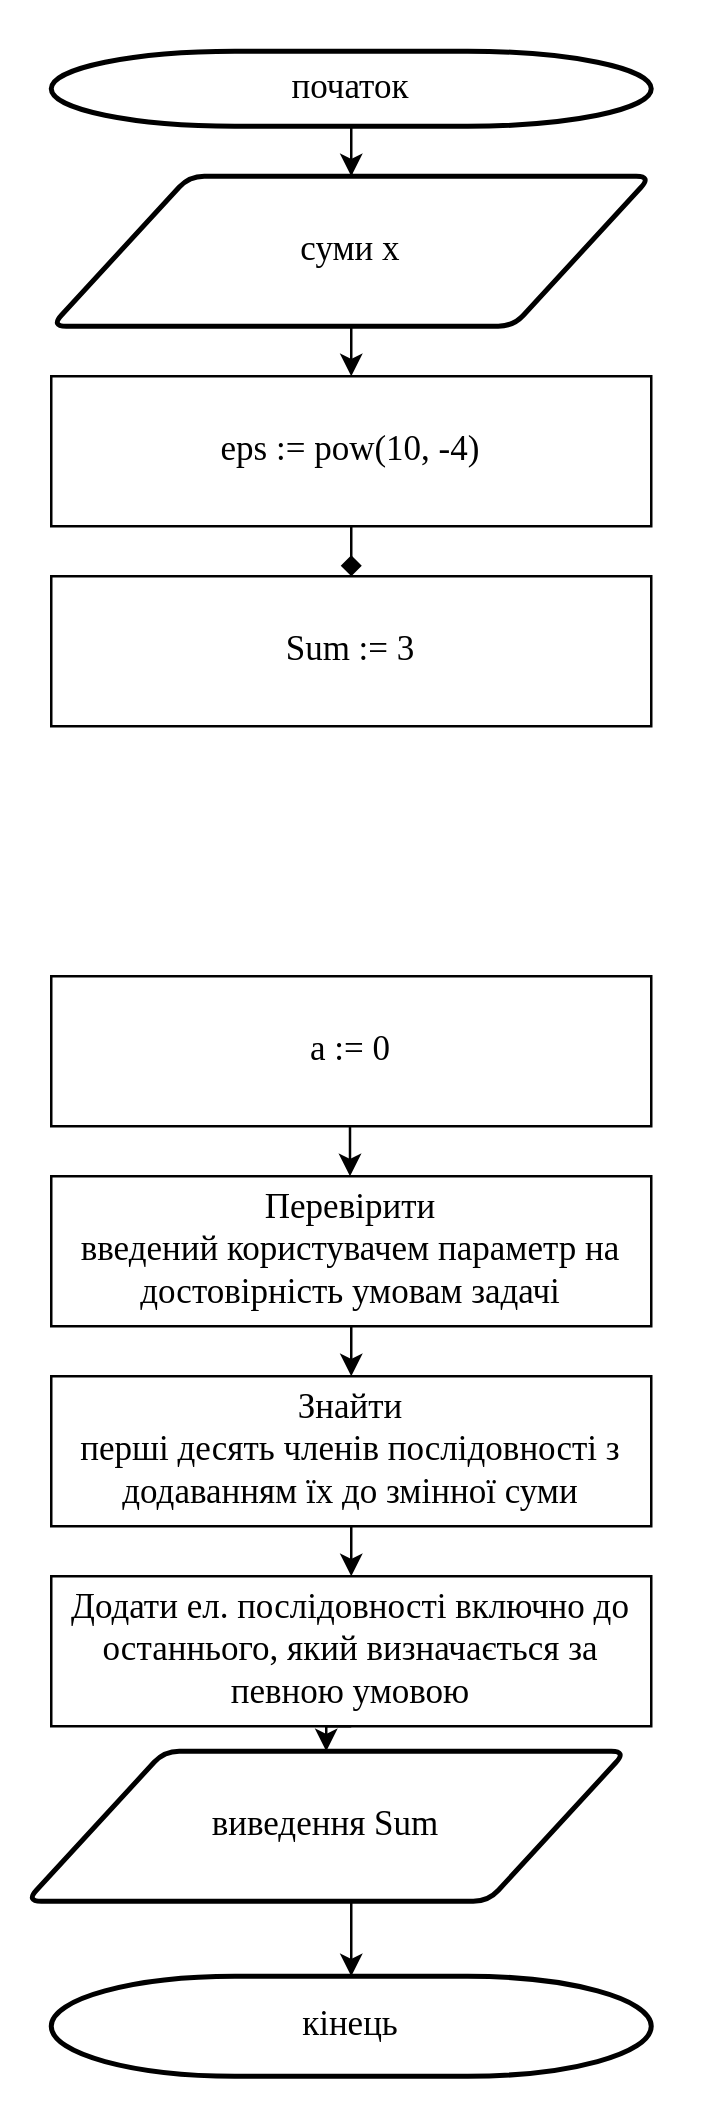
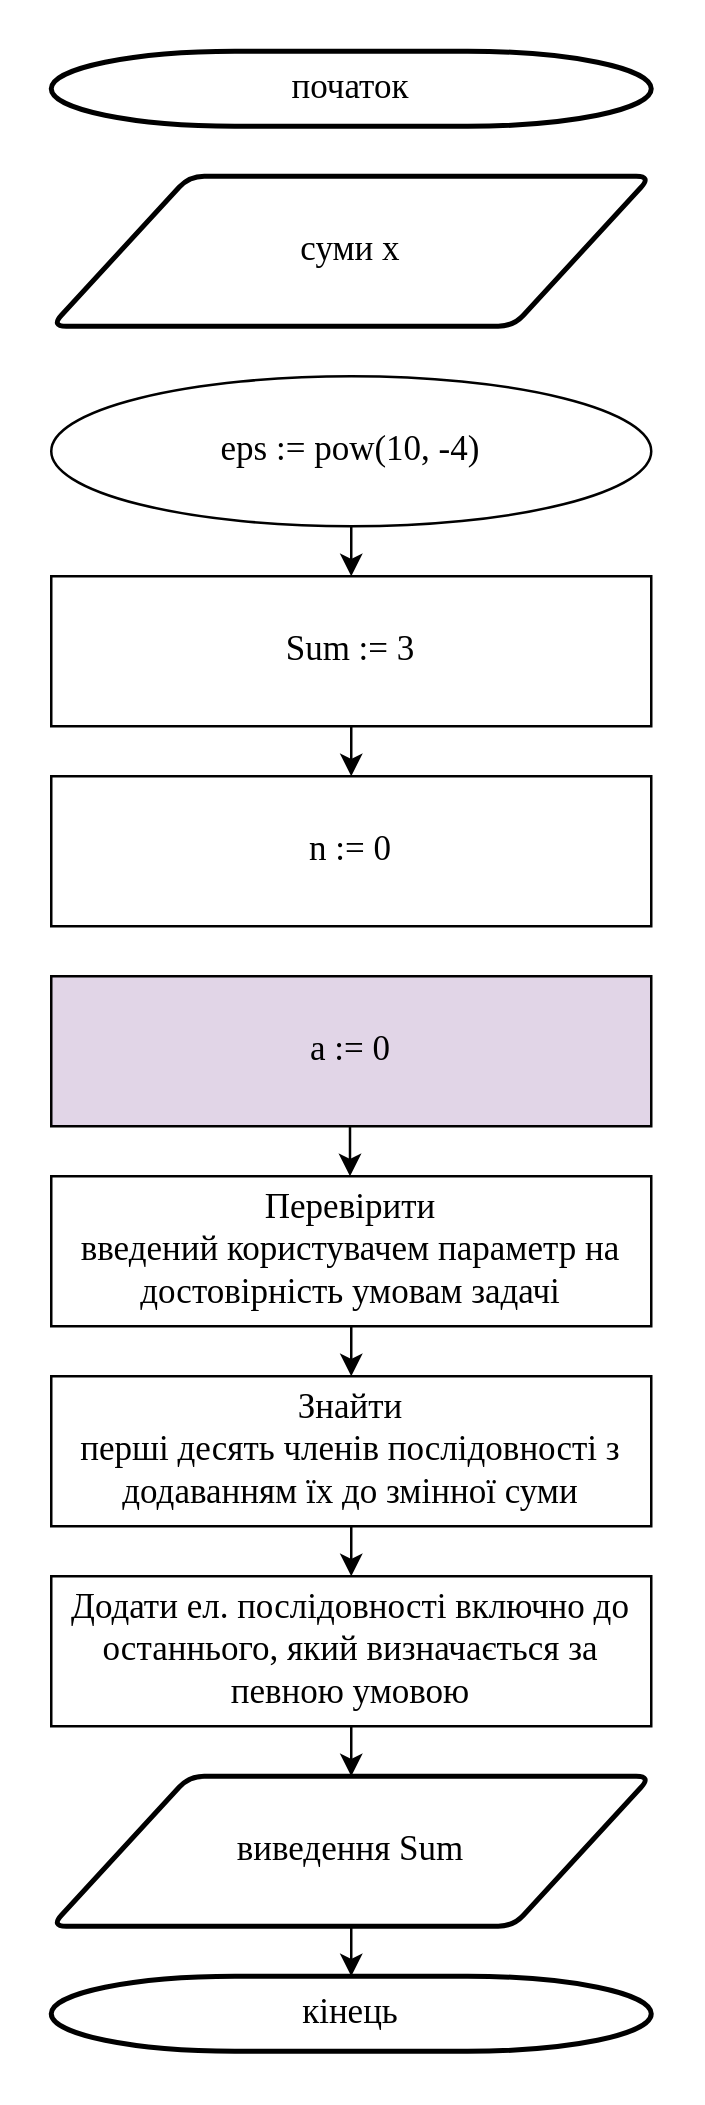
(351, 159) -> none
(351, 343) -> none
(351, 451) -> (351, 451)
(351, 556) -> (351, 557)
none -> (351, 743)
none -> (351, 851)
(351, 1051) -> (351, 1051)
(326, 1826) -> (351, 1851)
(351, 2026) -> (351, 2014)
